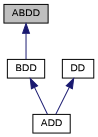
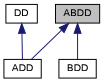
(41, 101) -> (47, 45)
